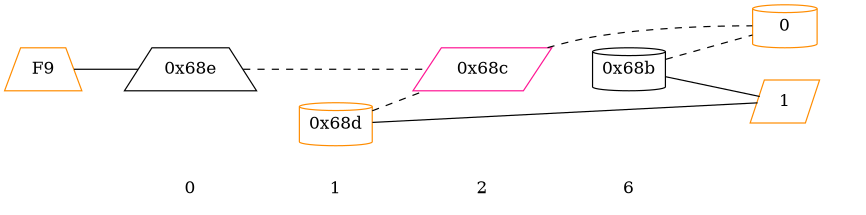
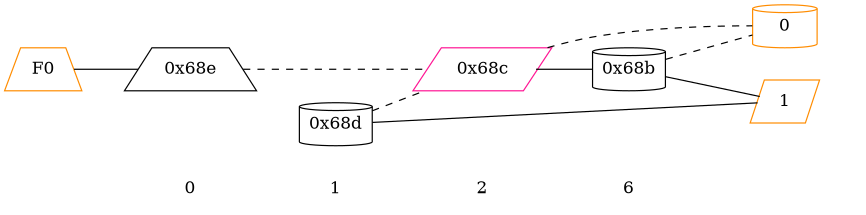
(43, 69) -> (43, 69)
none -> (564, 69)
(336, 124) -> (336, 124)
